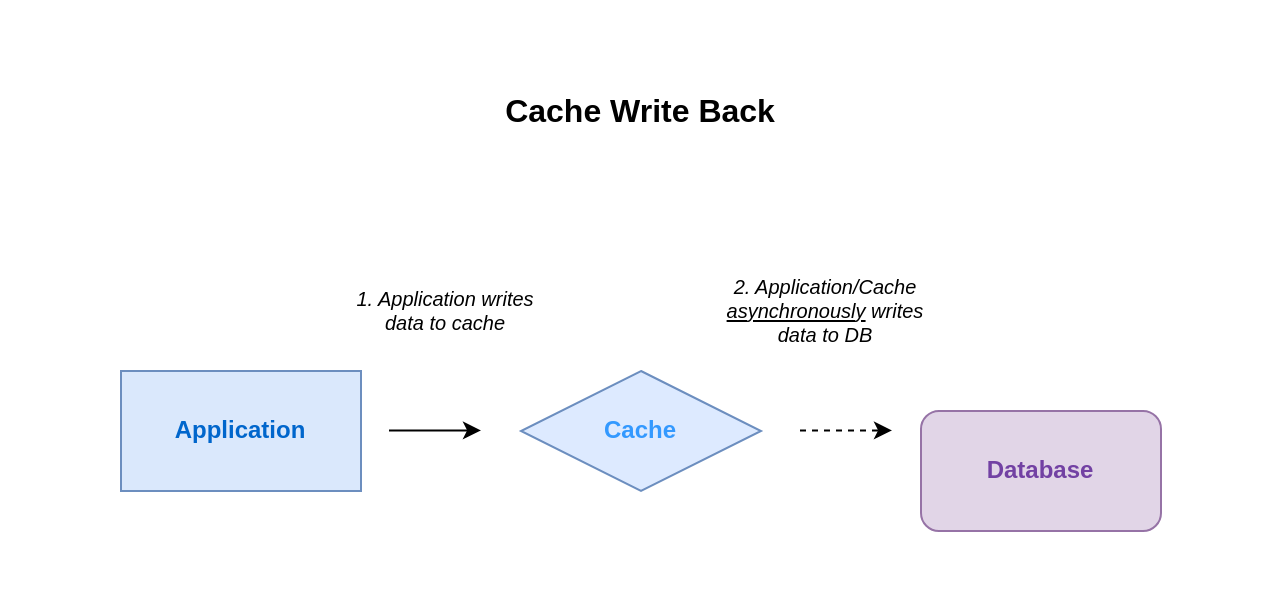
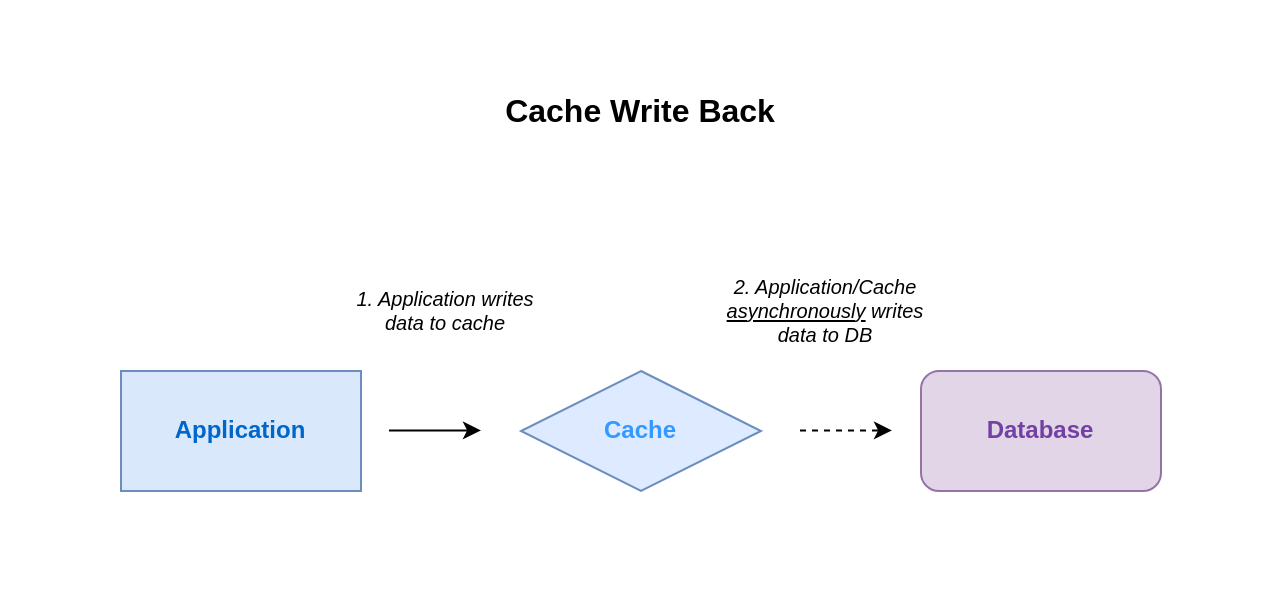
(1041, 471) -> (1041, 431)
